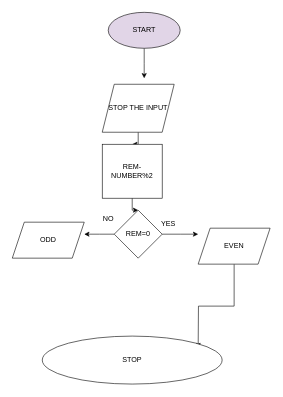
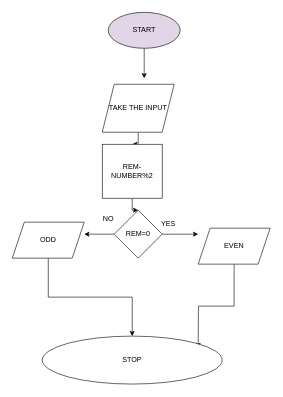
(138, 108) -> (138, 108)
none -> (48, 296)
